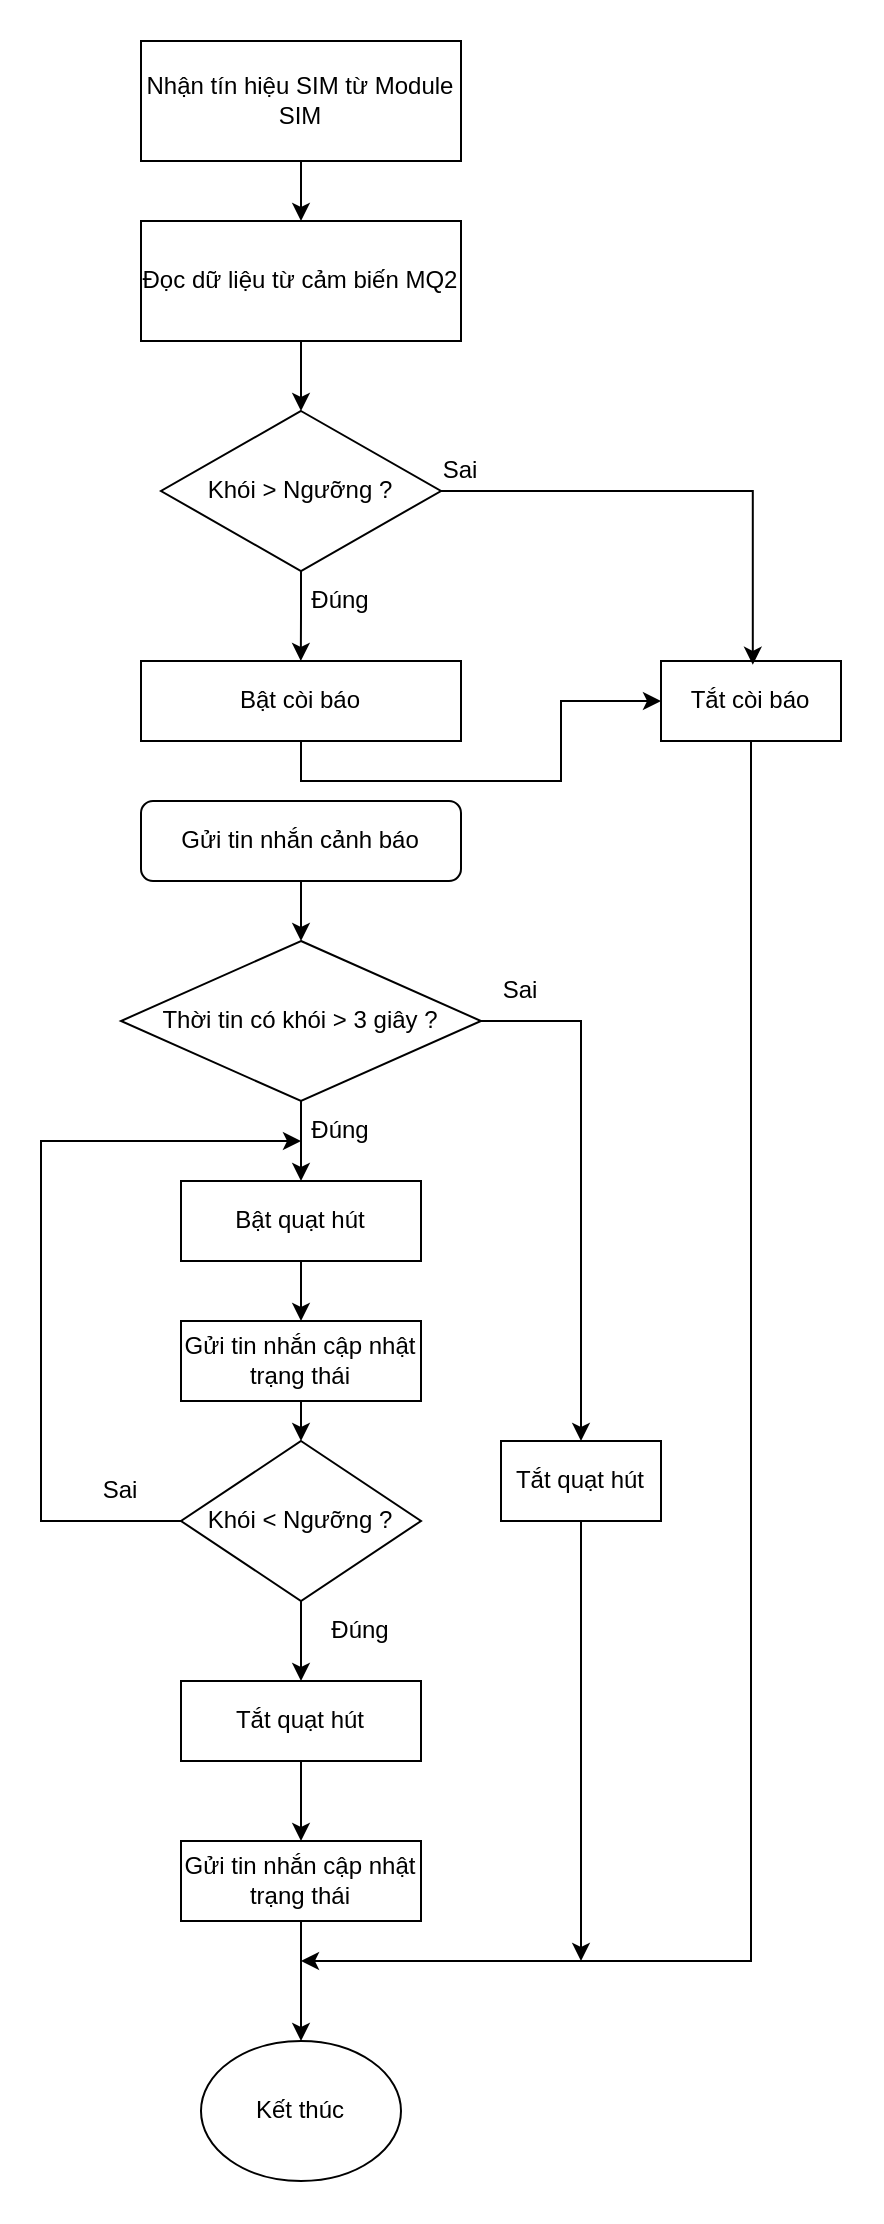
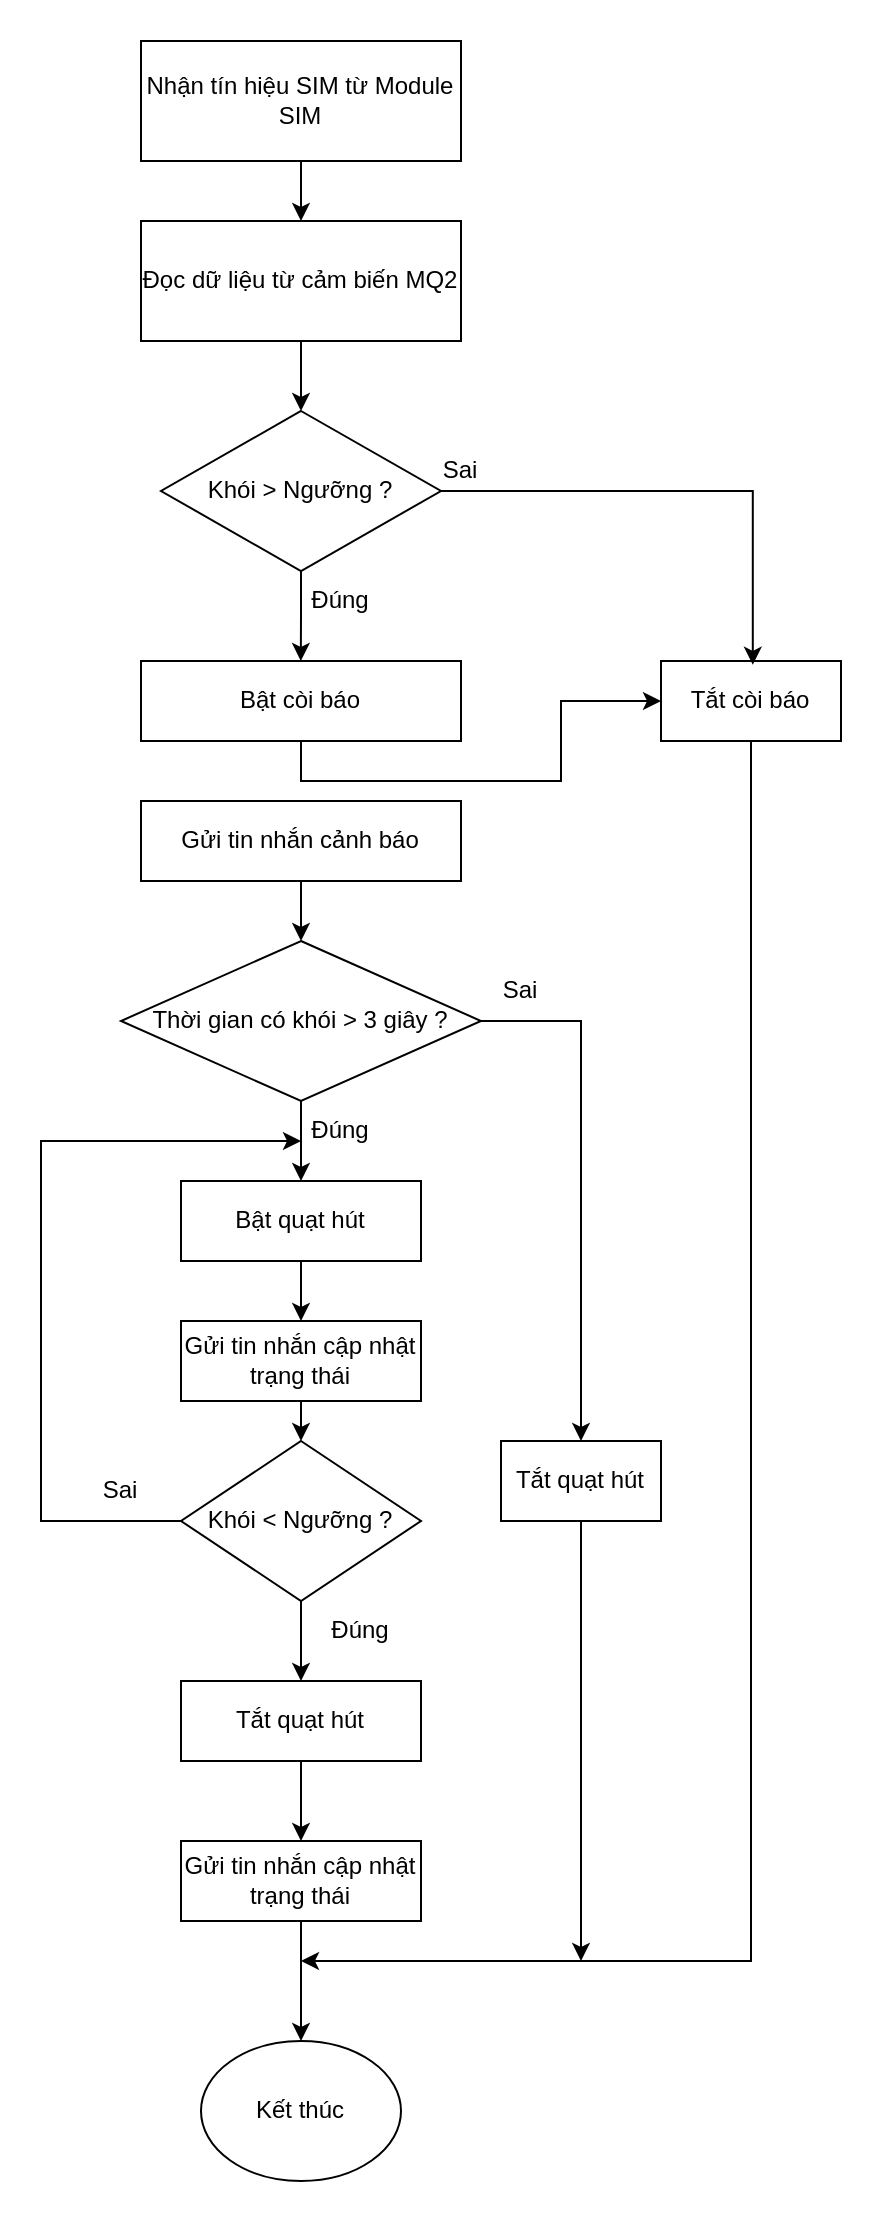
(301, 841) -> (301, 841)
(301, 1021) -> (301, 1021)
